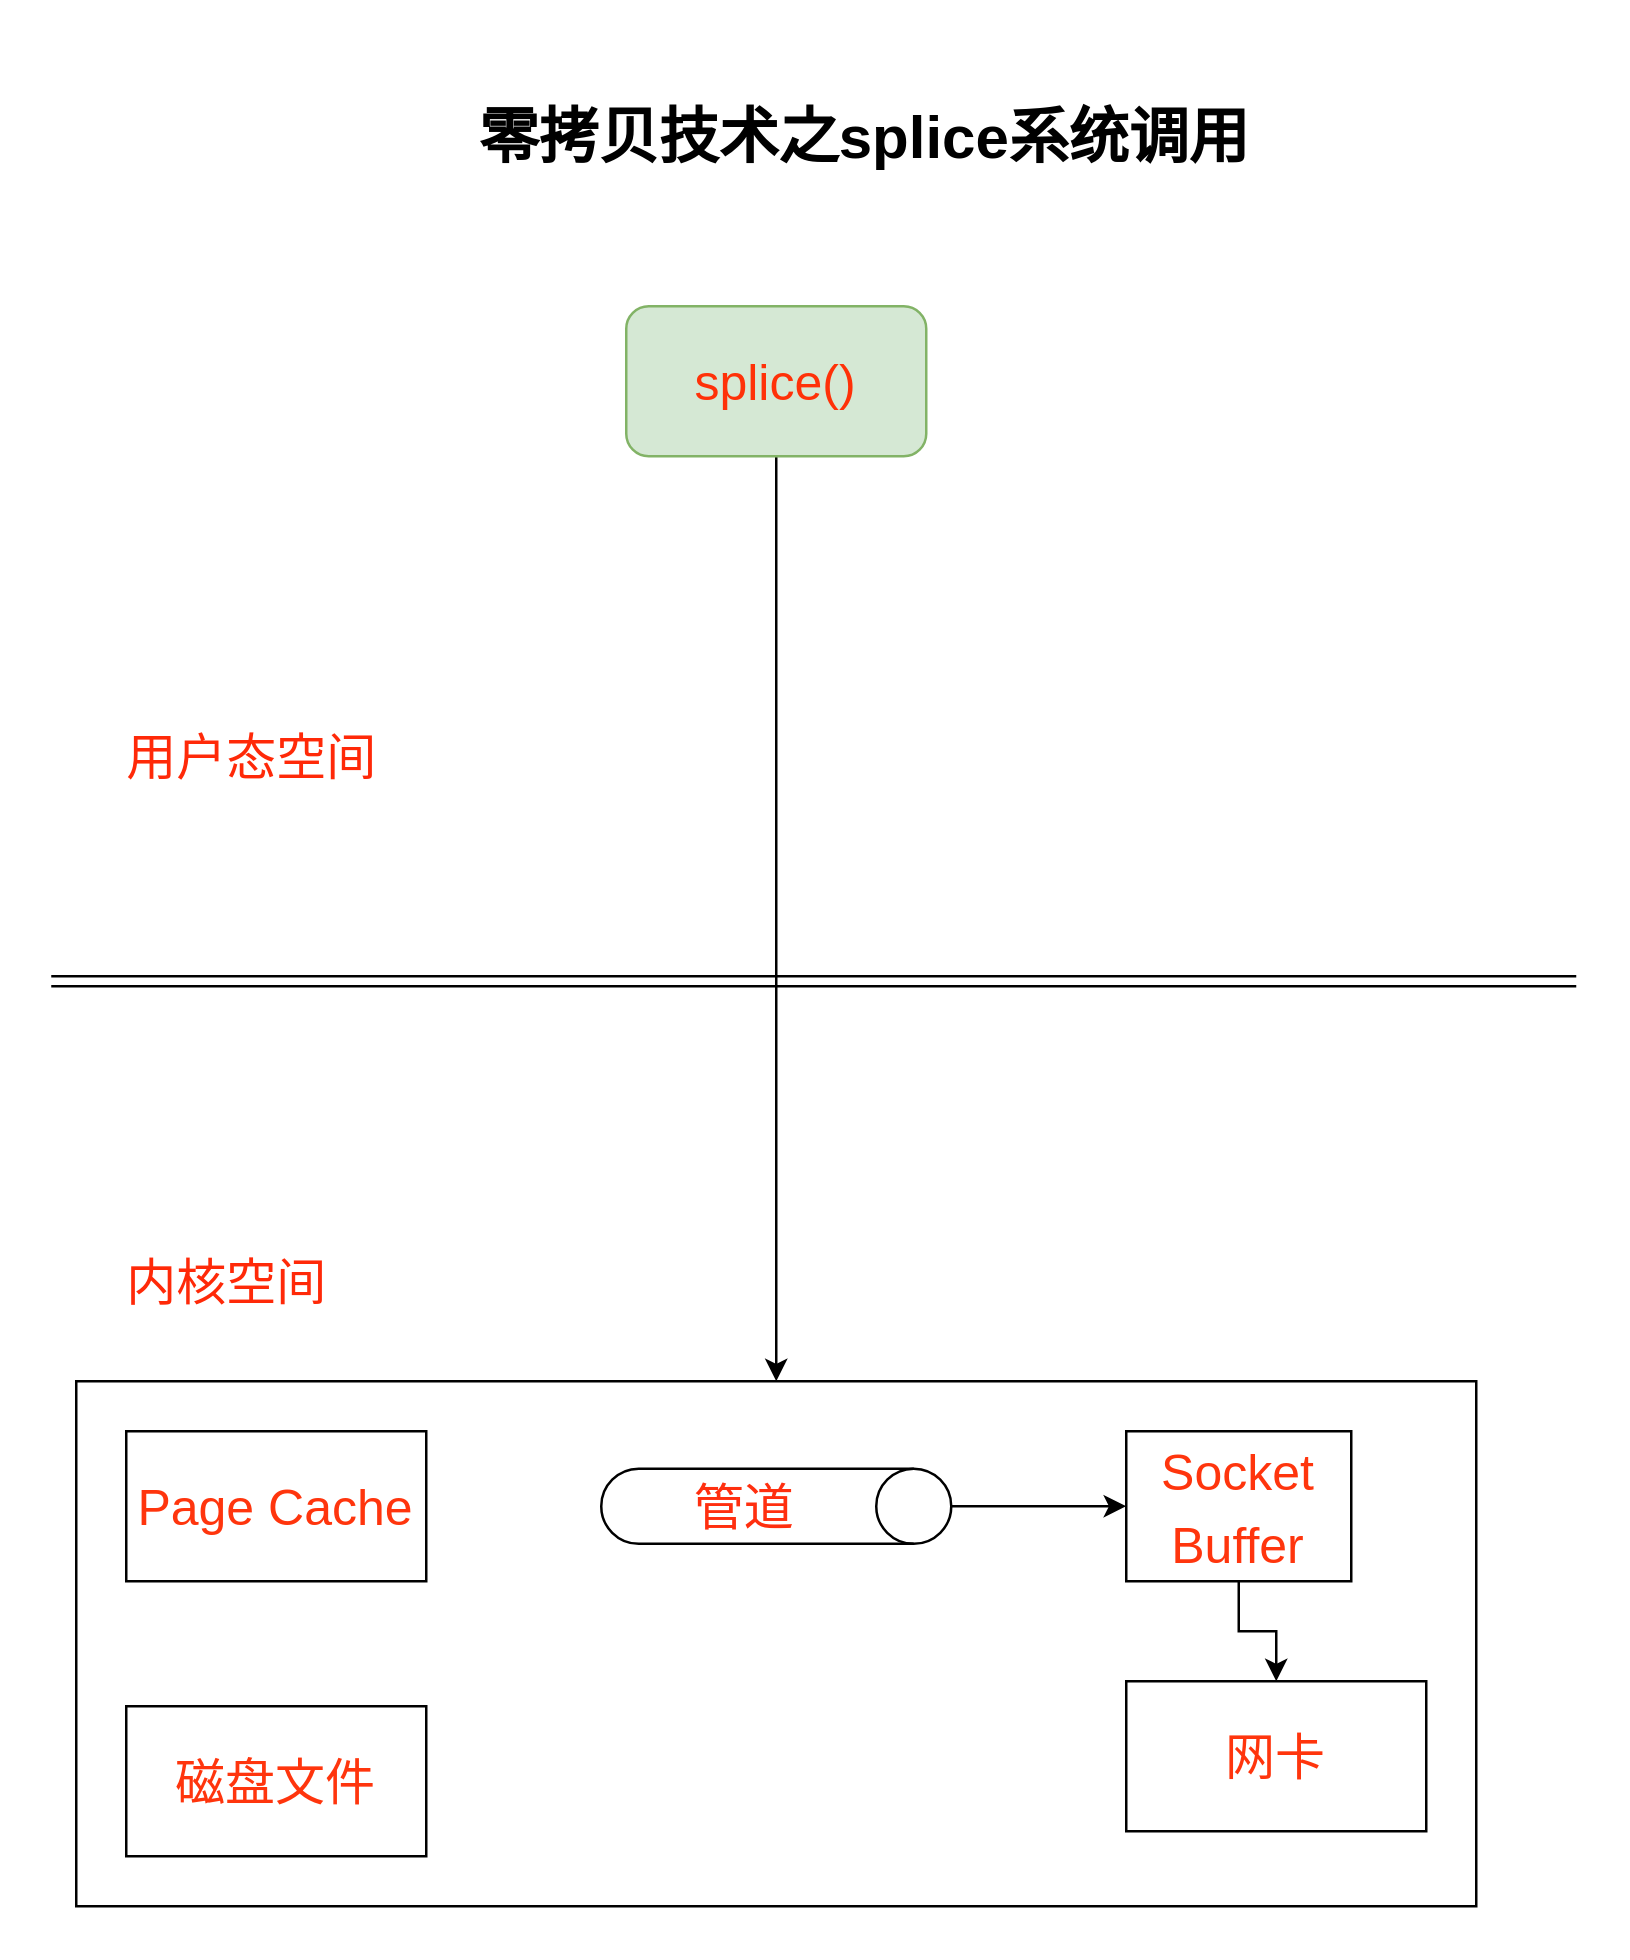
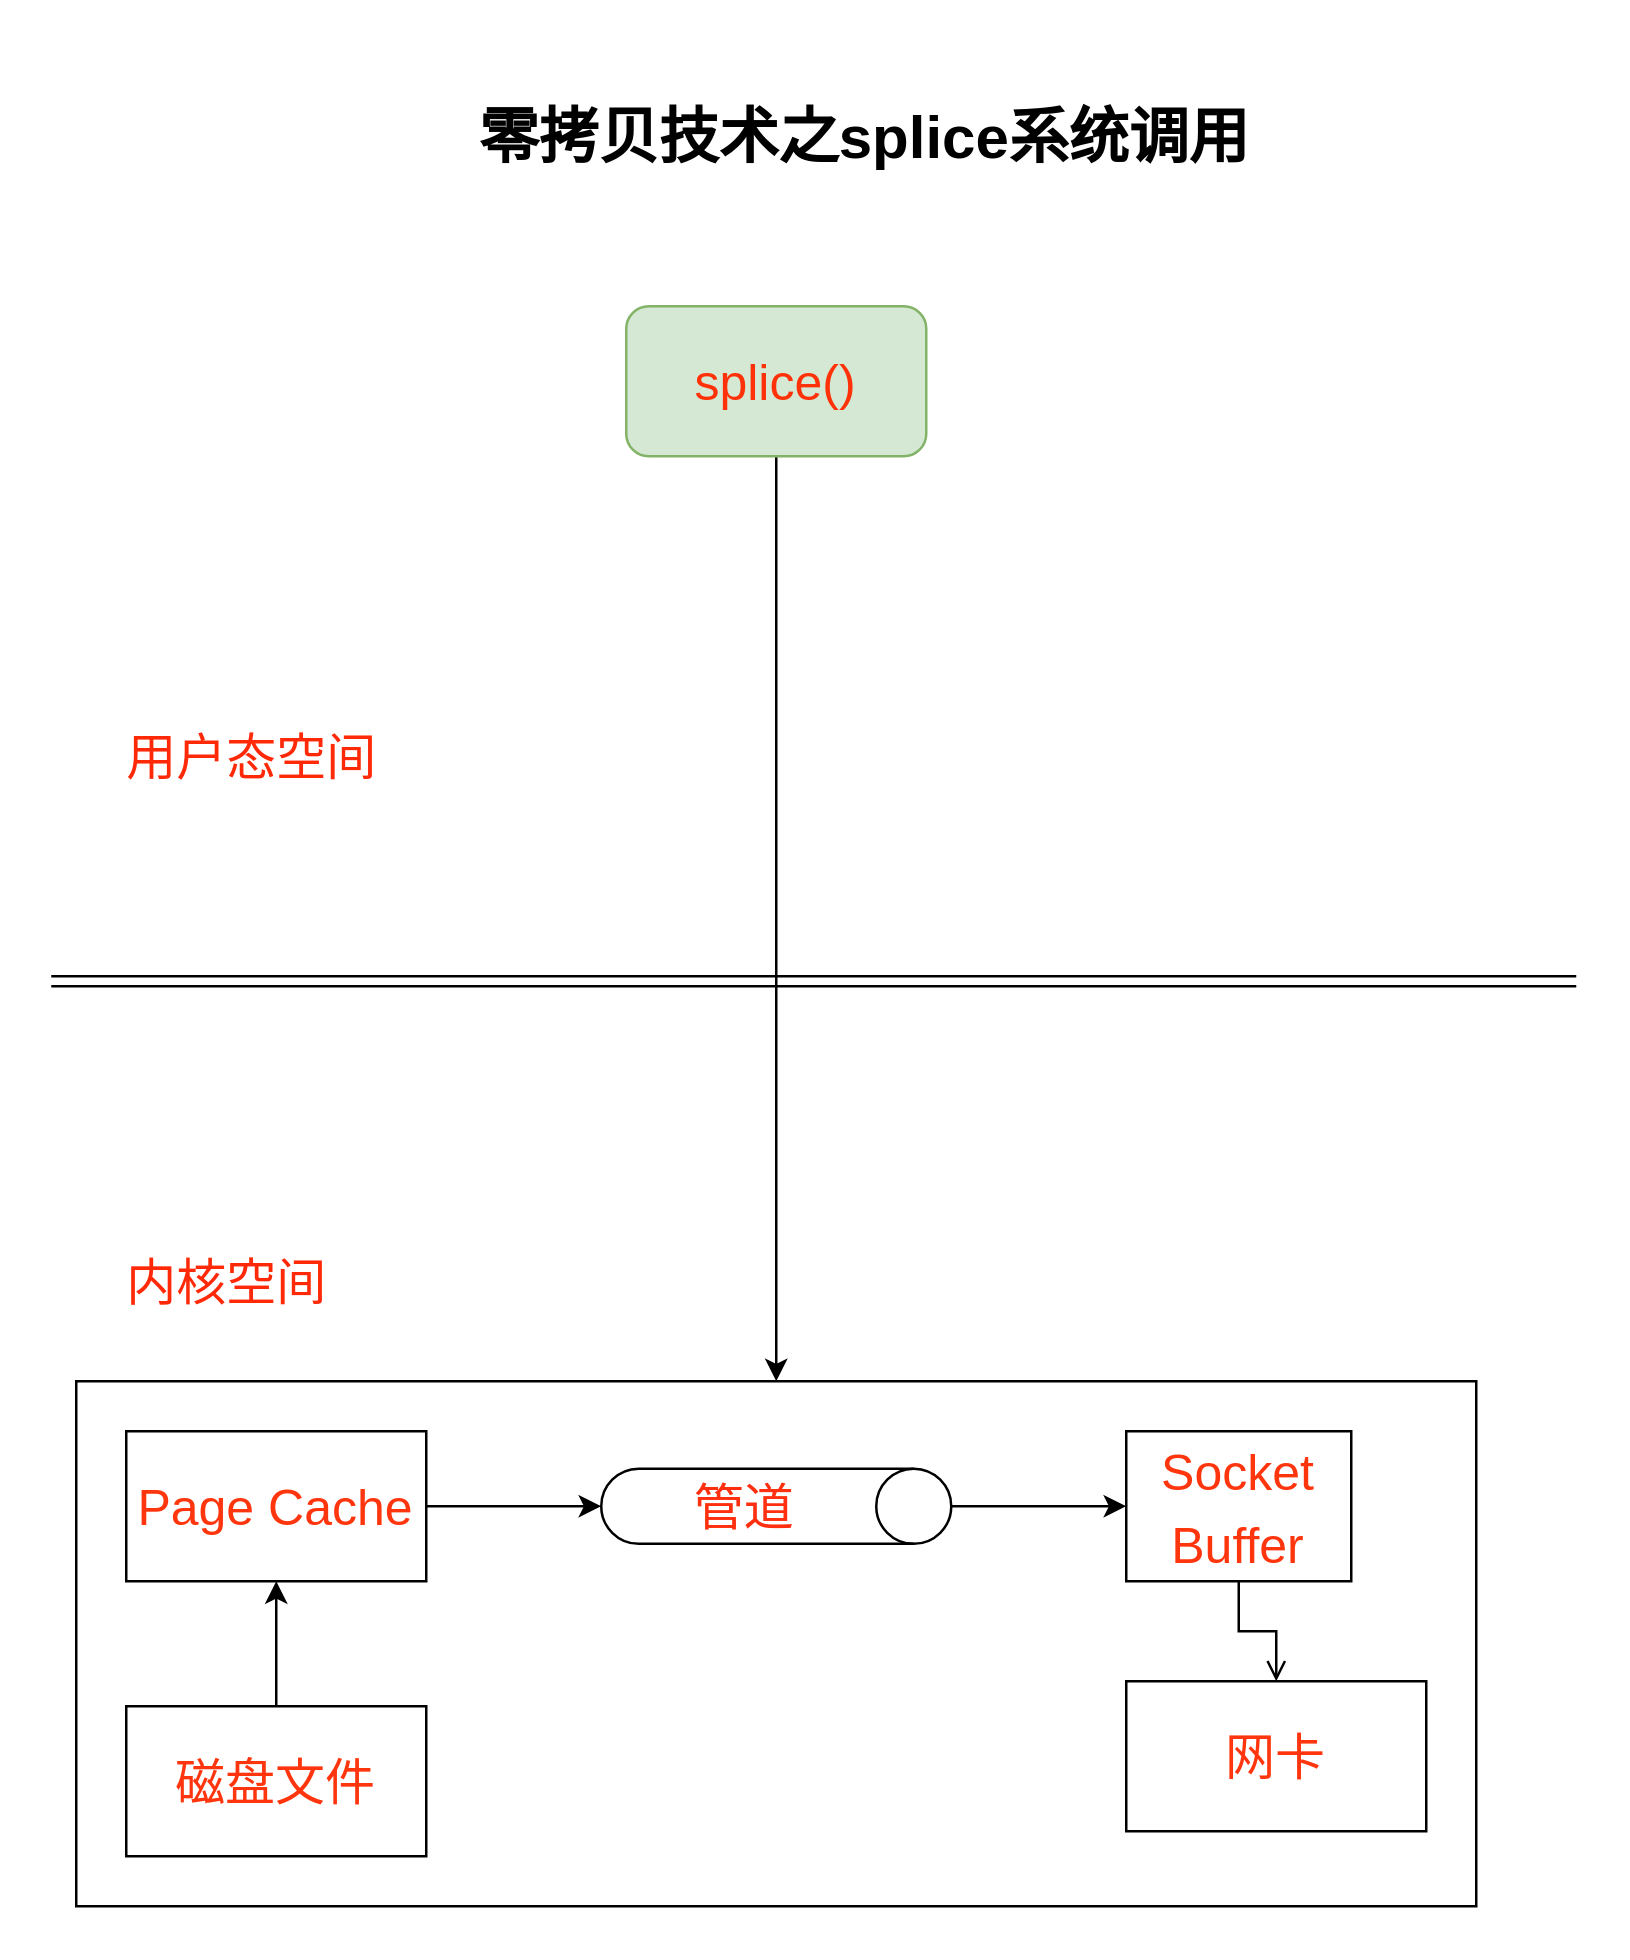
none -> (505, 1506)
none -> (276, 1652)
(1276, 1663) -> (1276, 1667)
